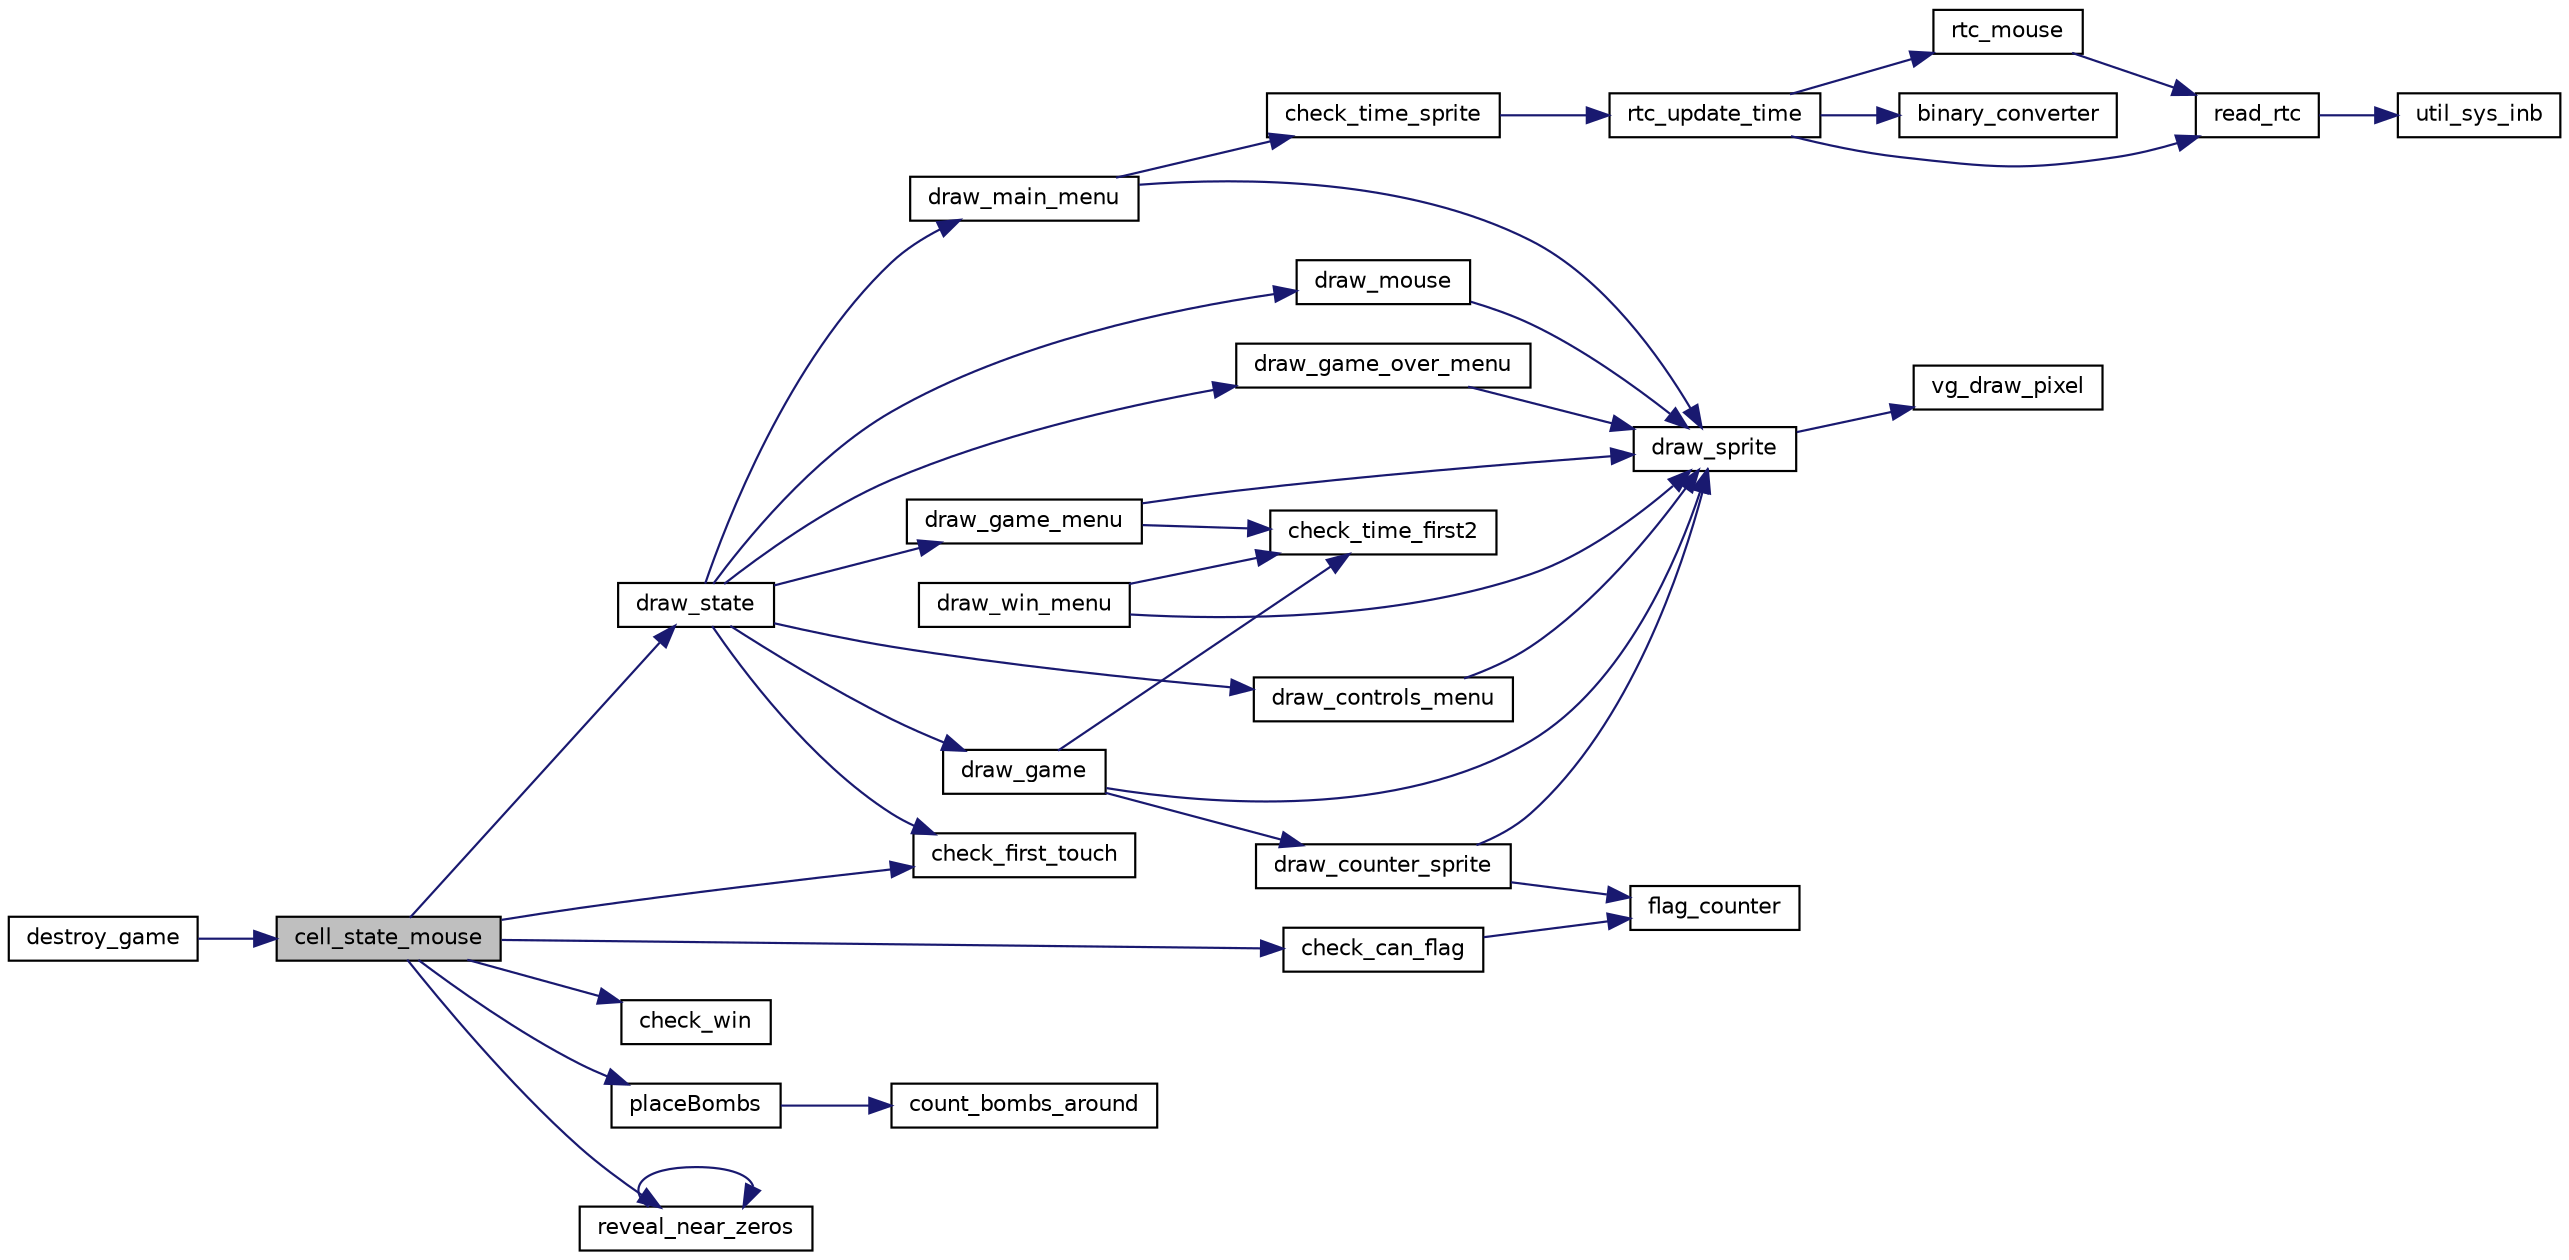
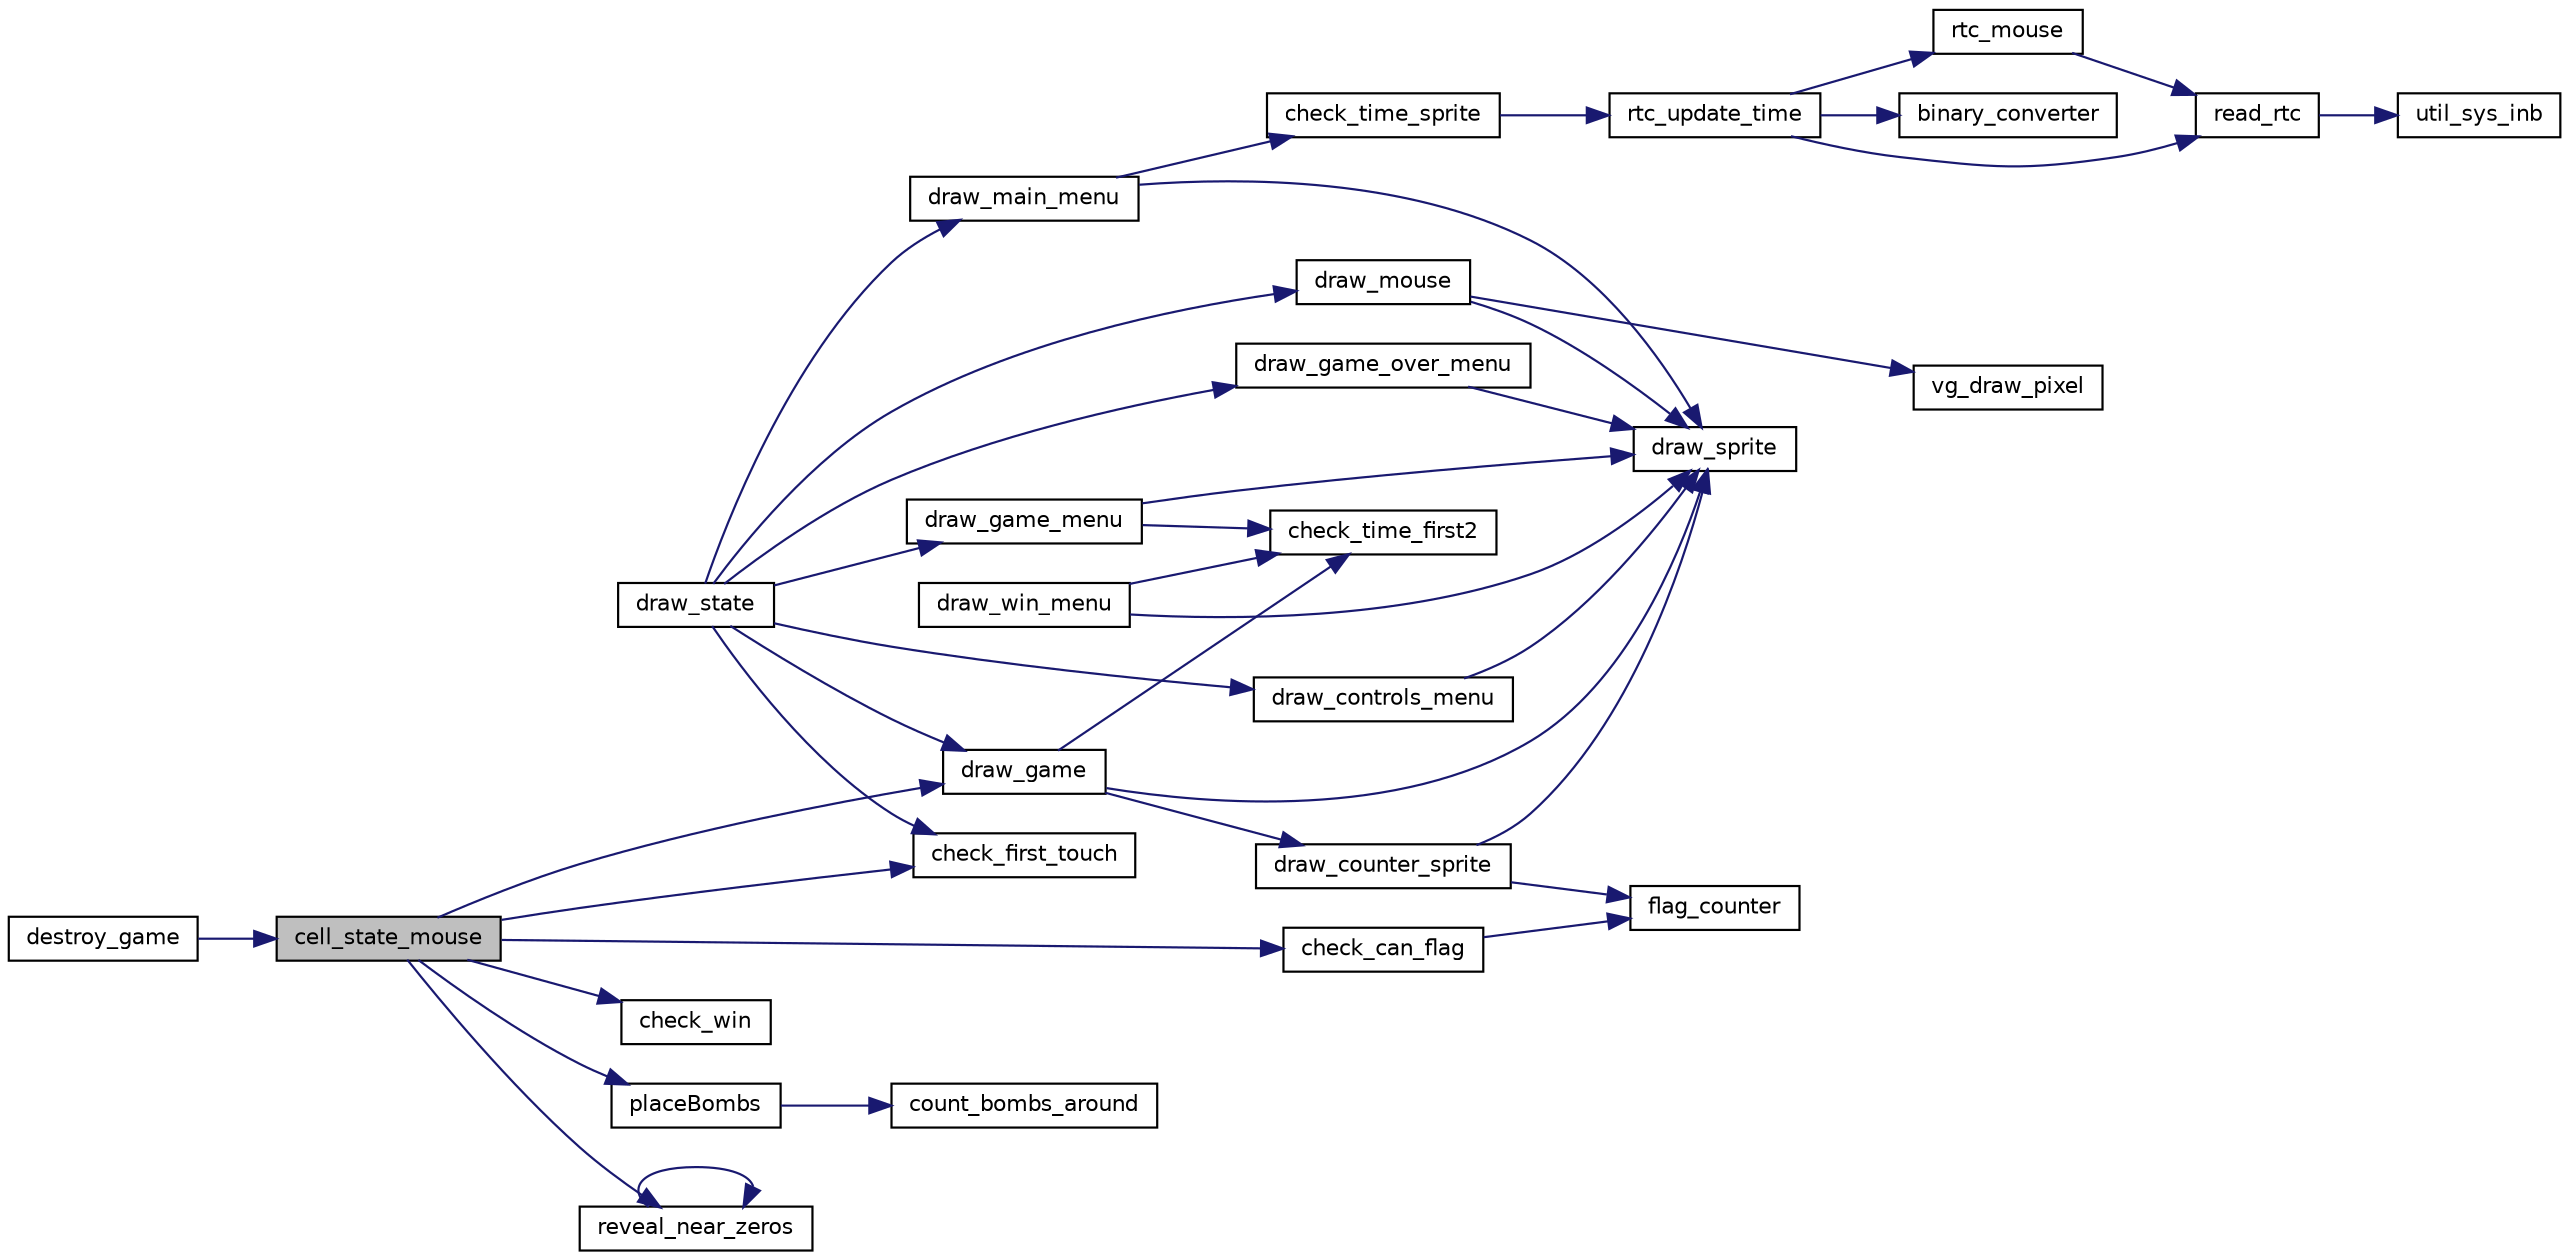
(1844, 422) -> (1681, 332)
(535, 780) -> (675, 838)
